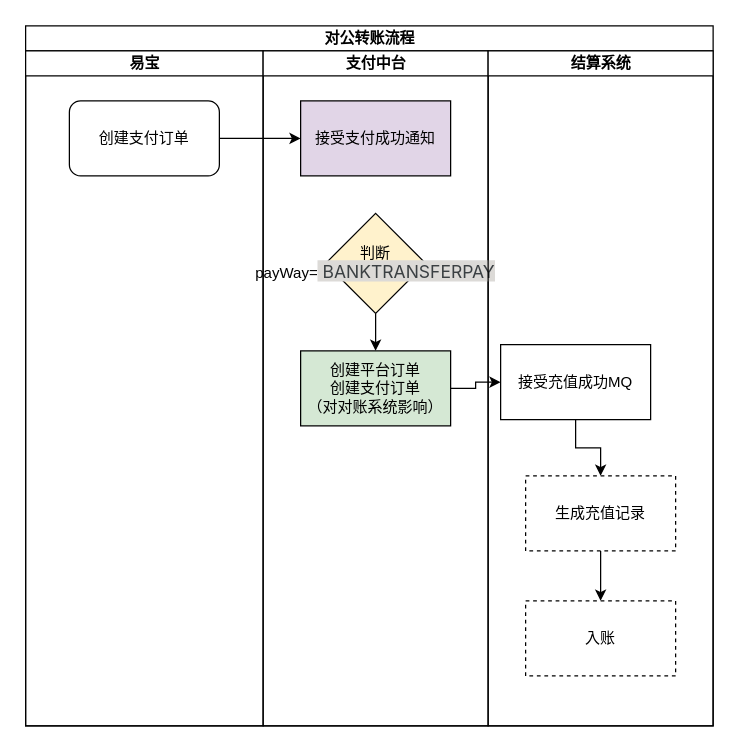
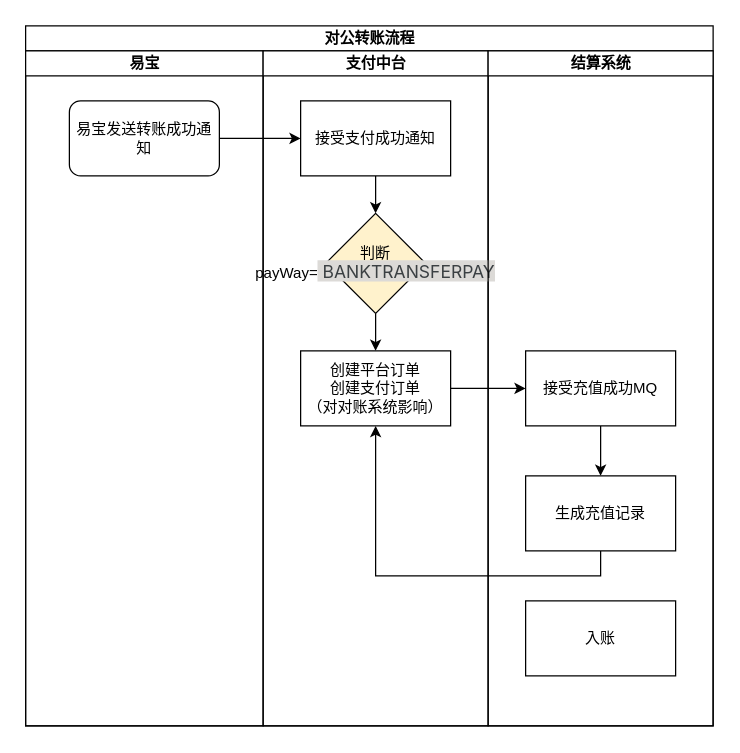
(144, 138) -> (144, 138)
(376, 138) -> (376, 138)
none -> (376, 190)
(576, 382) -> (601, 388)
(376, 388) -> (376, 388)
(601, 513) -> (601, 513)
(601, 583) -> (419, 576)
(601, 638) -> (601, 638)
